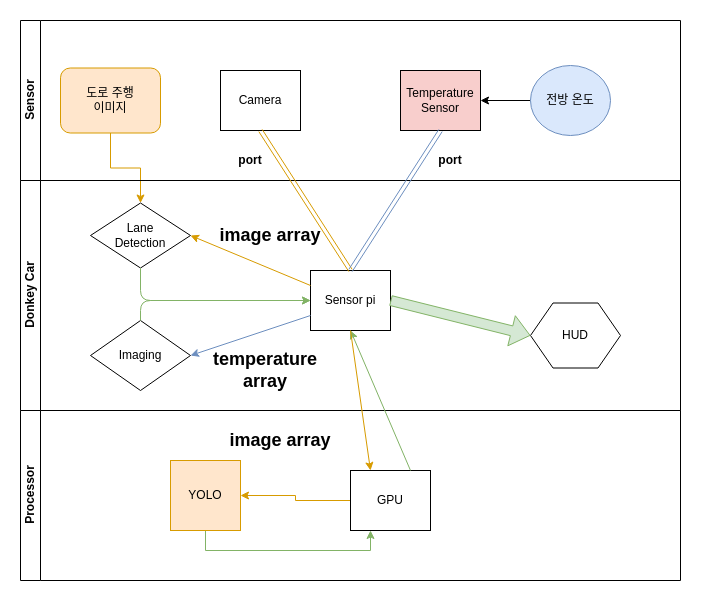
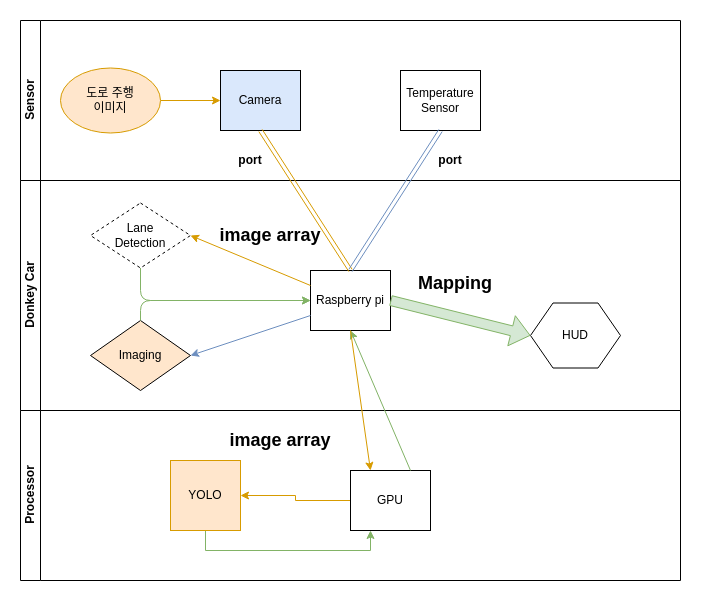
(111, 101) -> (111, 101)
(261, 101) -> (261, 101)
(441, 101) -> (441, 101)
(509, 101) -> none
(571, 101) -> none
(122, 168) -> (187, 101)
(141, 236) -> (141, 236)
none -> (456, 283)
(351, 301) -> (351, 301)
(141, 356) -> (141, 356)
(266, 371) -> none
